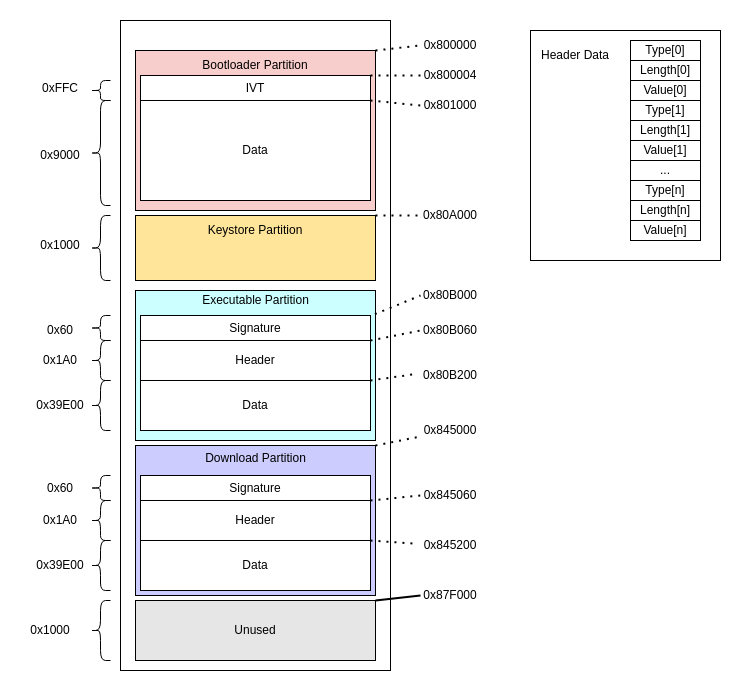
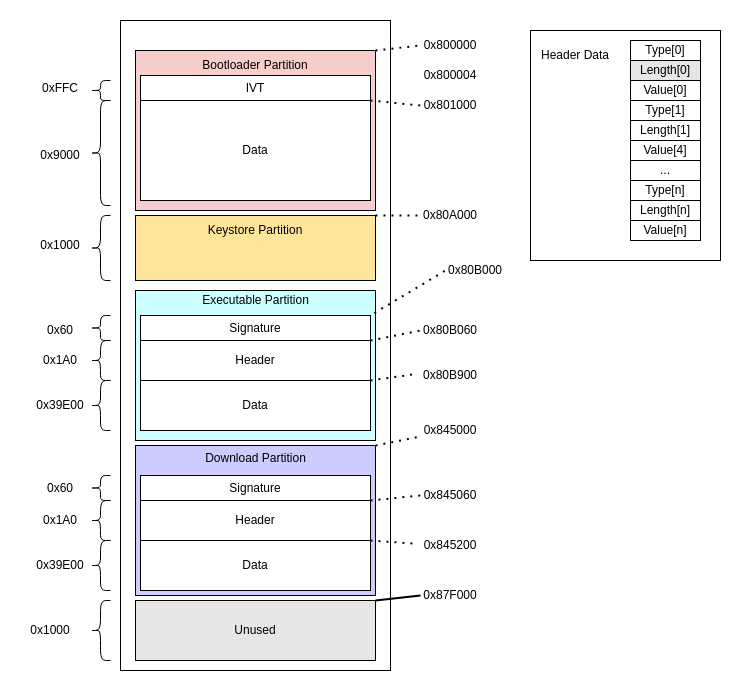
(666, 71) -> (666, 71)
(396, 76) -> none
(666, 151) -> (666, 151)
(451, 296) -> (476, 271)
(451, 376) -> (451, 376)
